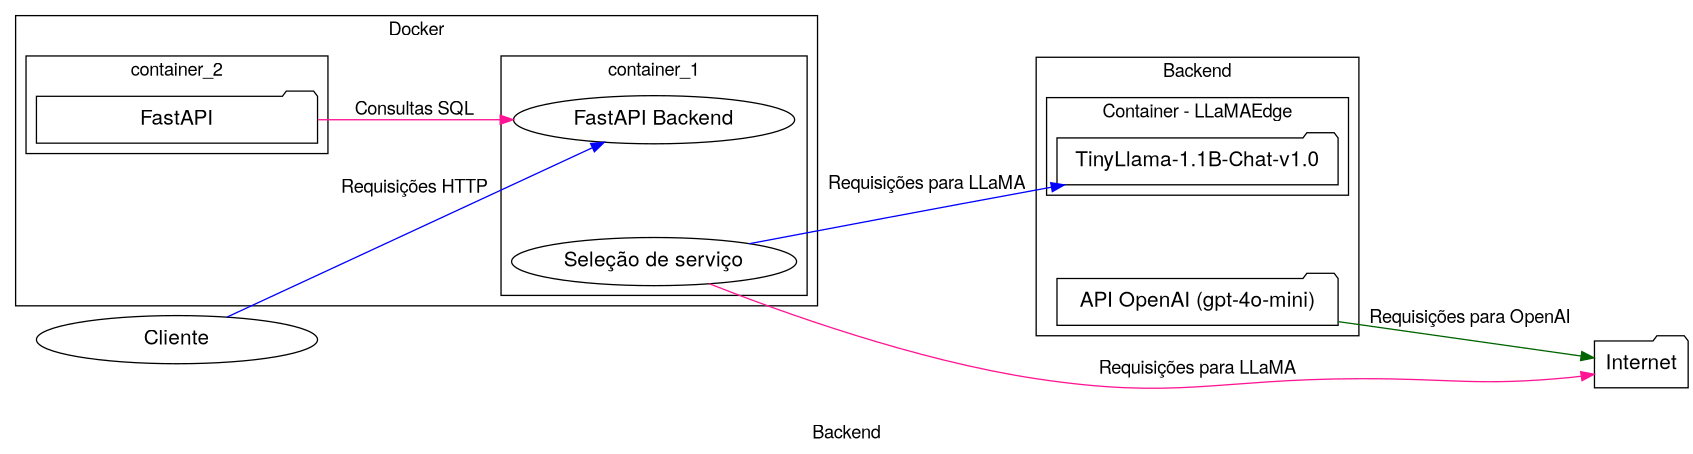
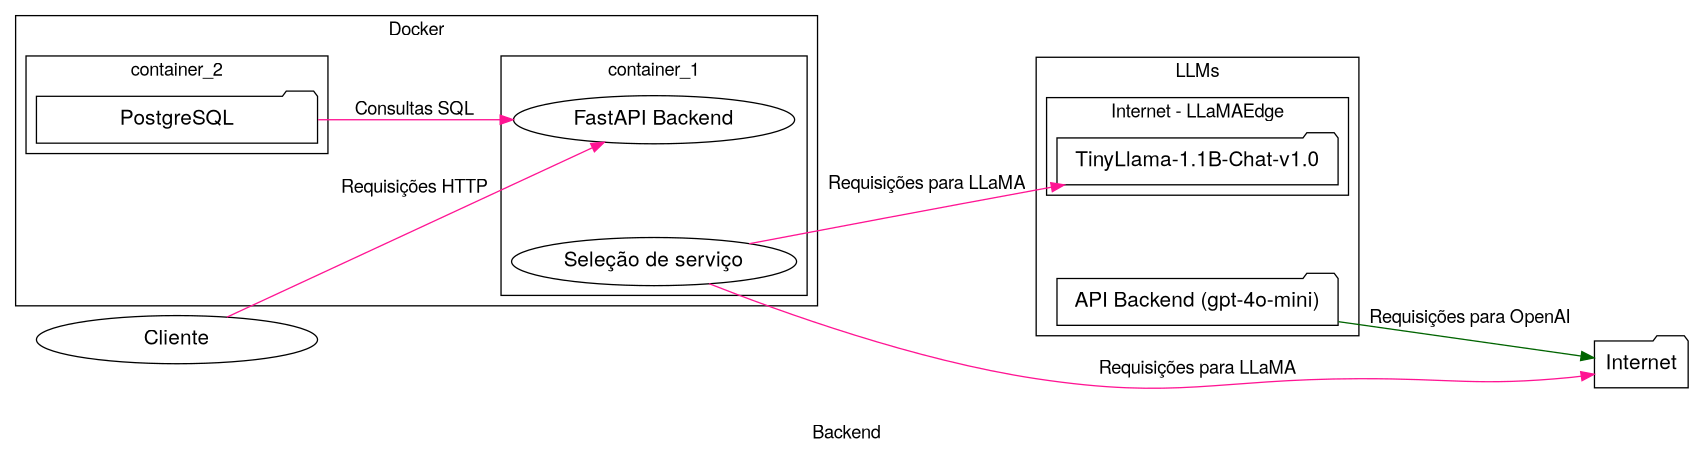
(1198, 72) -> (1198, 72)
(1198, 113) -> (1198, 113)
(177, 120) -> (177, 120)
(900, 215) -> (900, 215)
(409, 233) -> (409, 233)
(1198, 302) -> (1198, 302)
